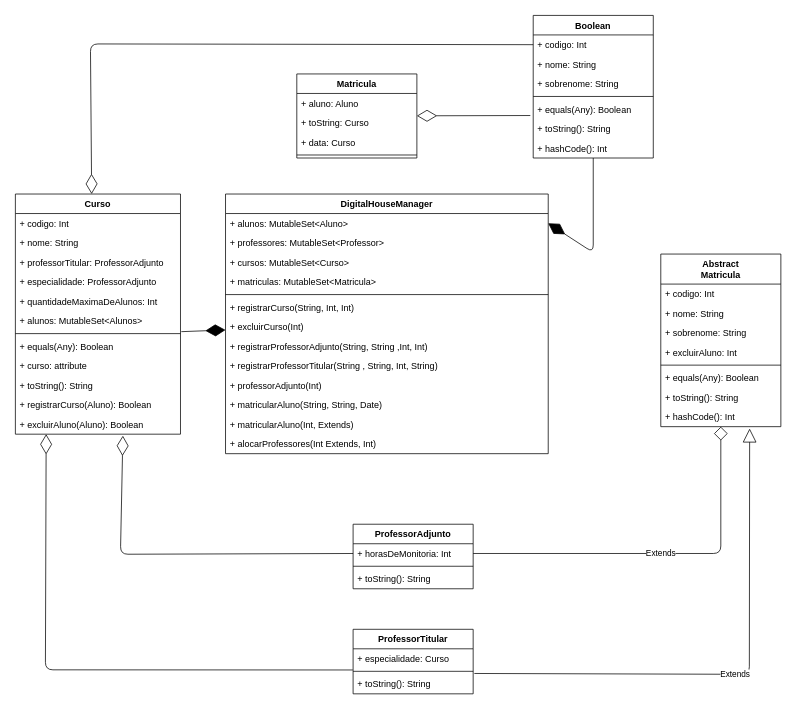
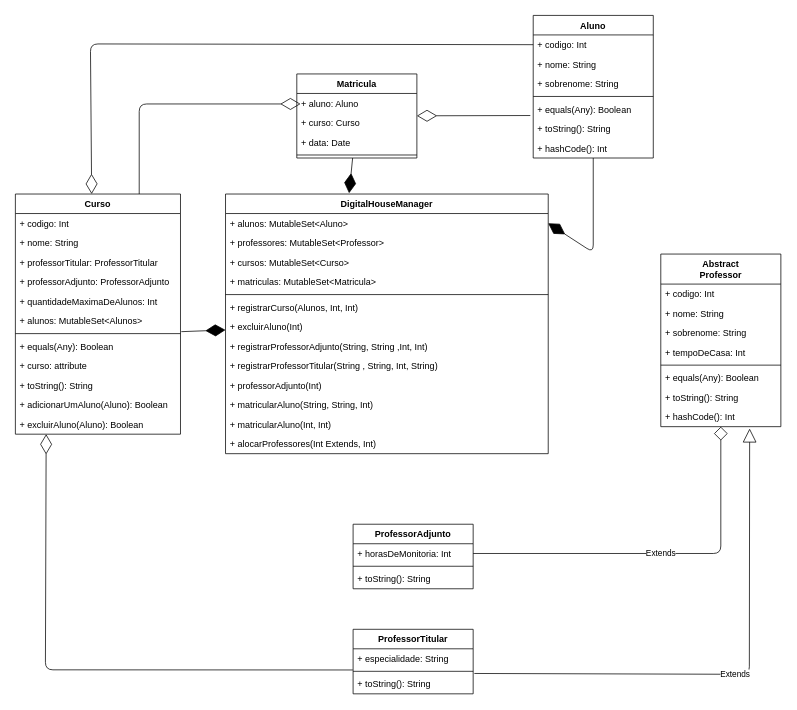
(593, 26) -> (593, 26)
none -> (168, 104)
(339, 123) -> (333, 123)
(330, 143) -> (327, 143)
none -> (352, 166)
(104, 263) -> (102, 263)
(720, 264) -> (720, 264)
(96, 282) -> (107, 282)
(307, 308) -> (307, 308)
(274, 327) -> (273, 327)
(705, 353) -> (706, 353)
(93, 405) -> (96, 405)
(318, 405) -> (316, 405)
(301, 425) -> (291, 425)
(189, 554) -> none
(405, 659) -> (407, 659)
